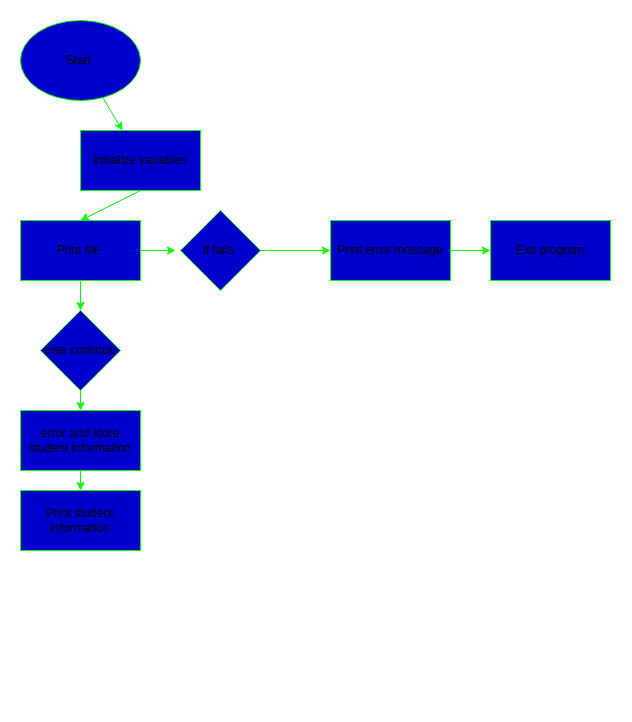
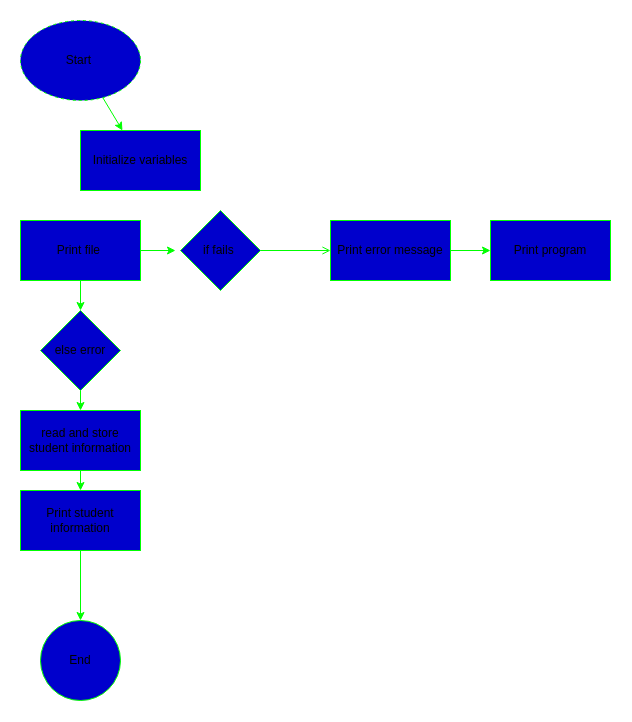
(81, 61) -> (81, 61)
(113, 204) -> none
(322, 251) -> (324, 251)
(551, 251) -> (551, 251)
(81, 351) -> (81, 351)
(81, 441) -> (81, 441)
none -> (81, 582)
none -> (81, 661)
